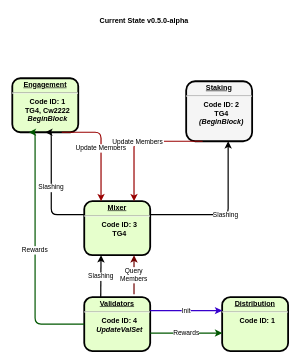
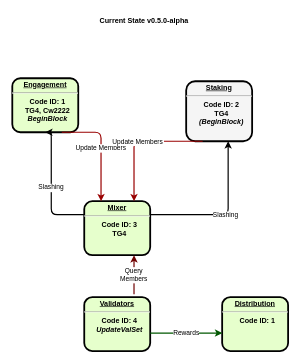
(35, 249) -> none
(101, 279) -> none
(183, 311) -> none
